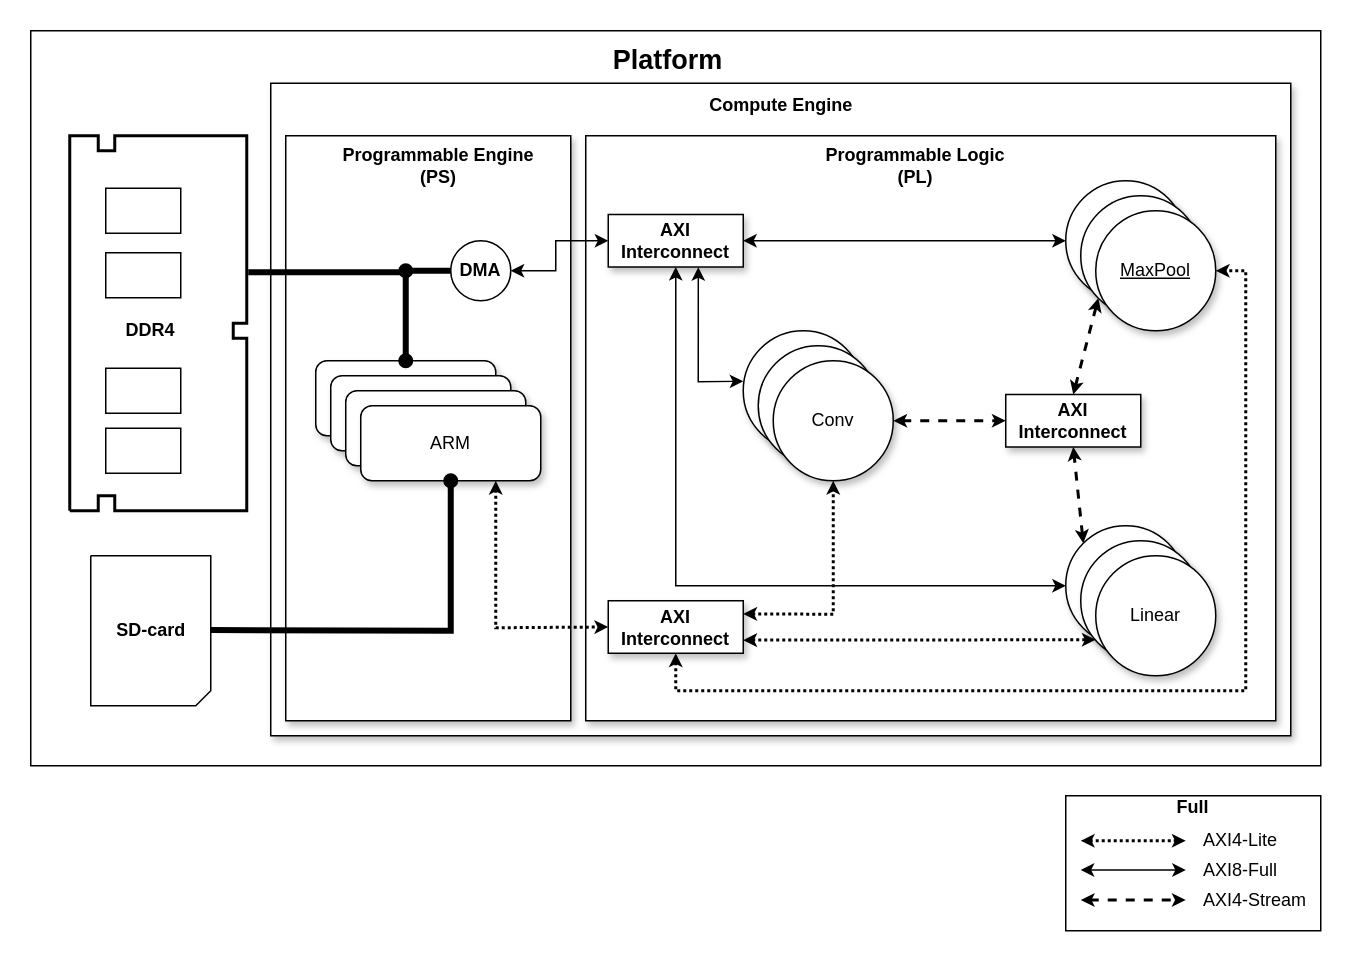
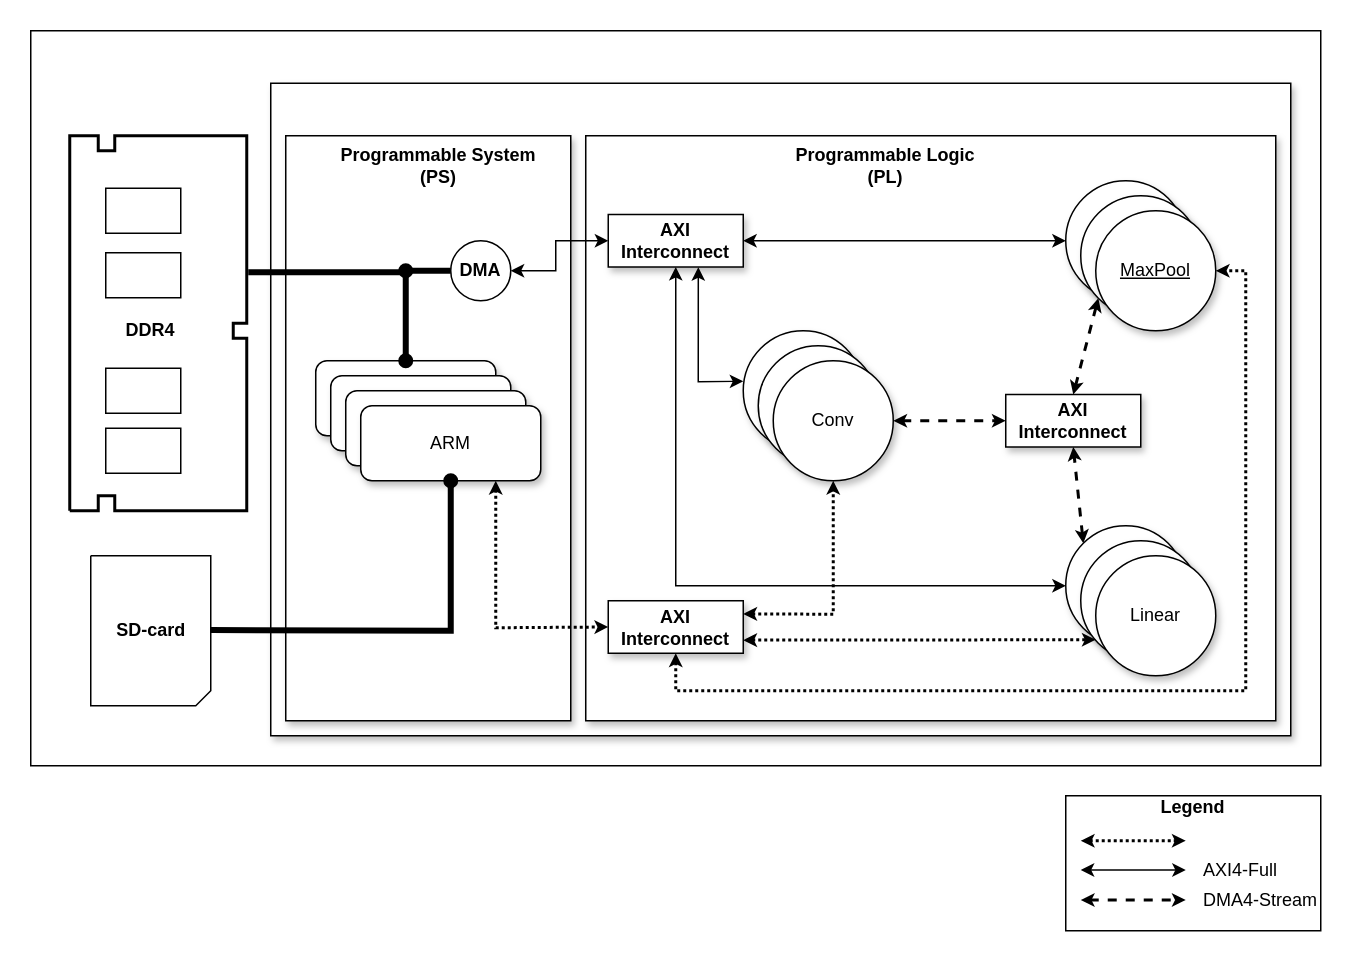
(668, 61) -> none
(781, 106) -> none
(439, 166) -> (439, 166)
(916, 166) -> (886, 166)
(1193, 808) -> (1193, 808)
(1261, 841) -> none
(1244, 871) -> (1244, 871)
(1259, 901) -> (1259, 901)
